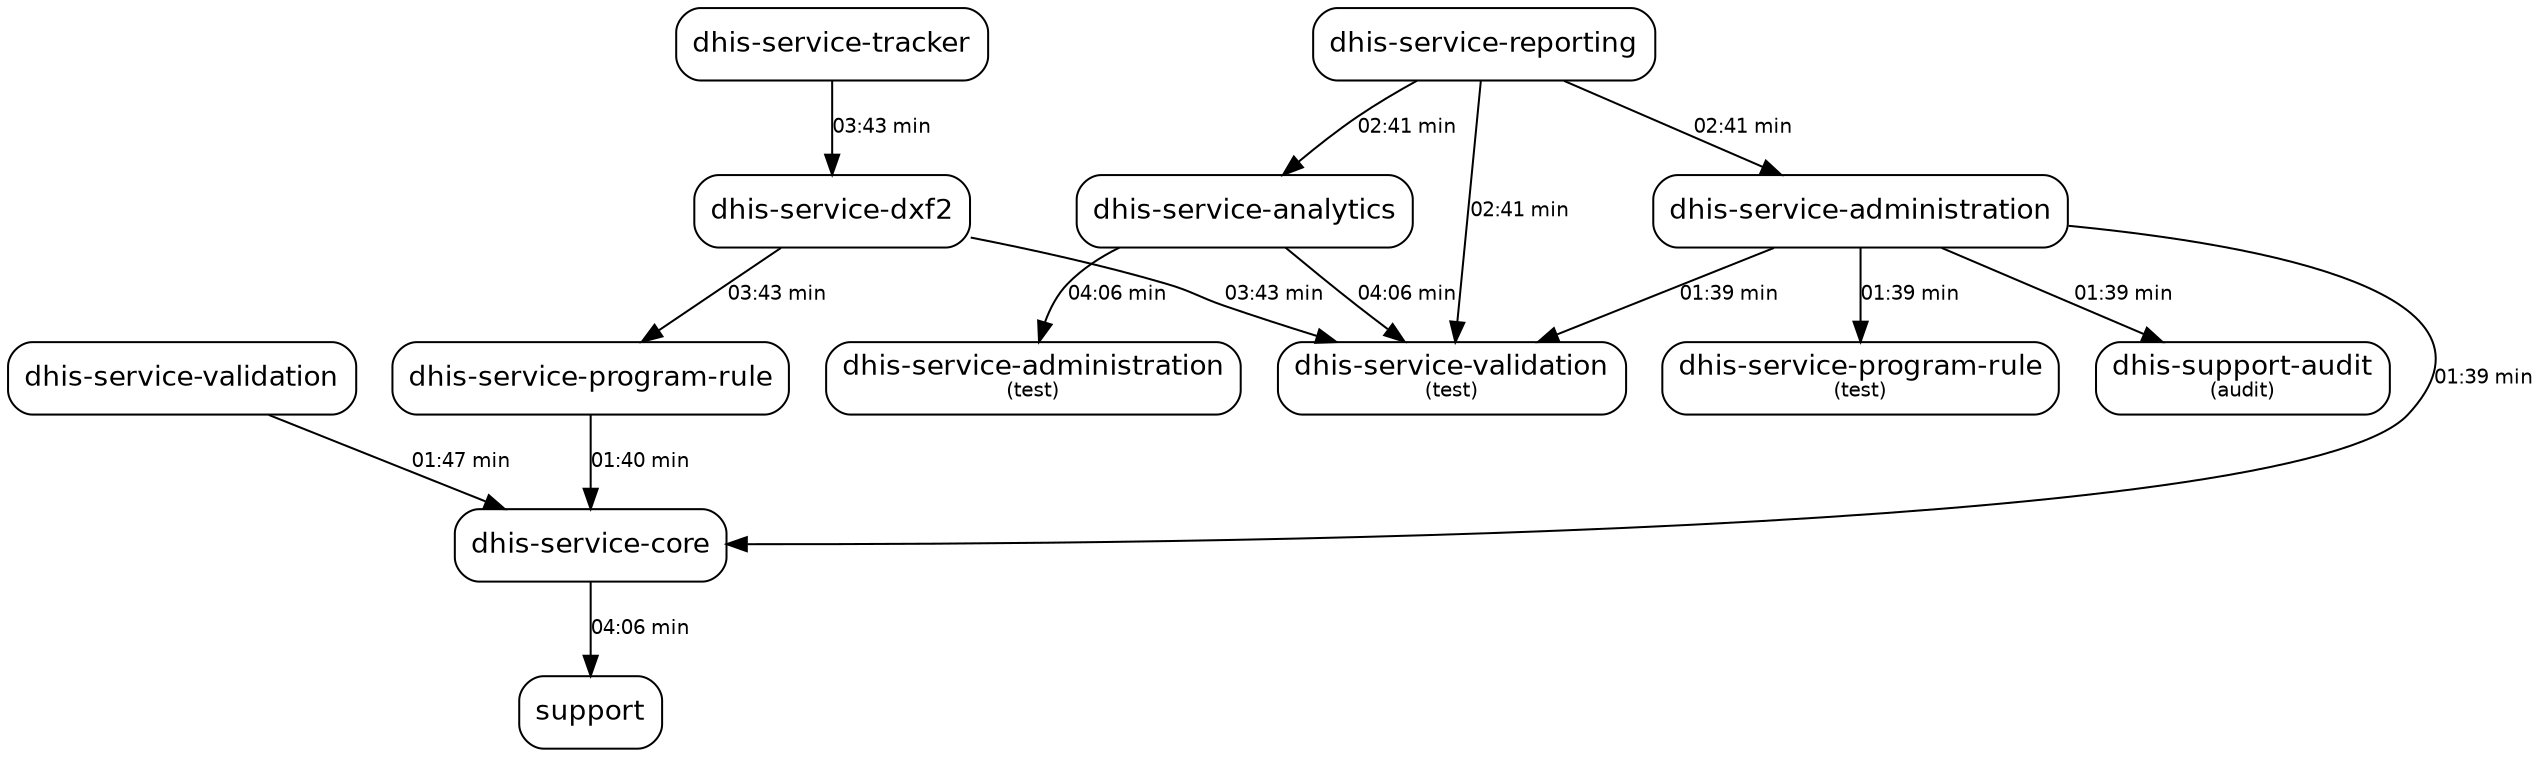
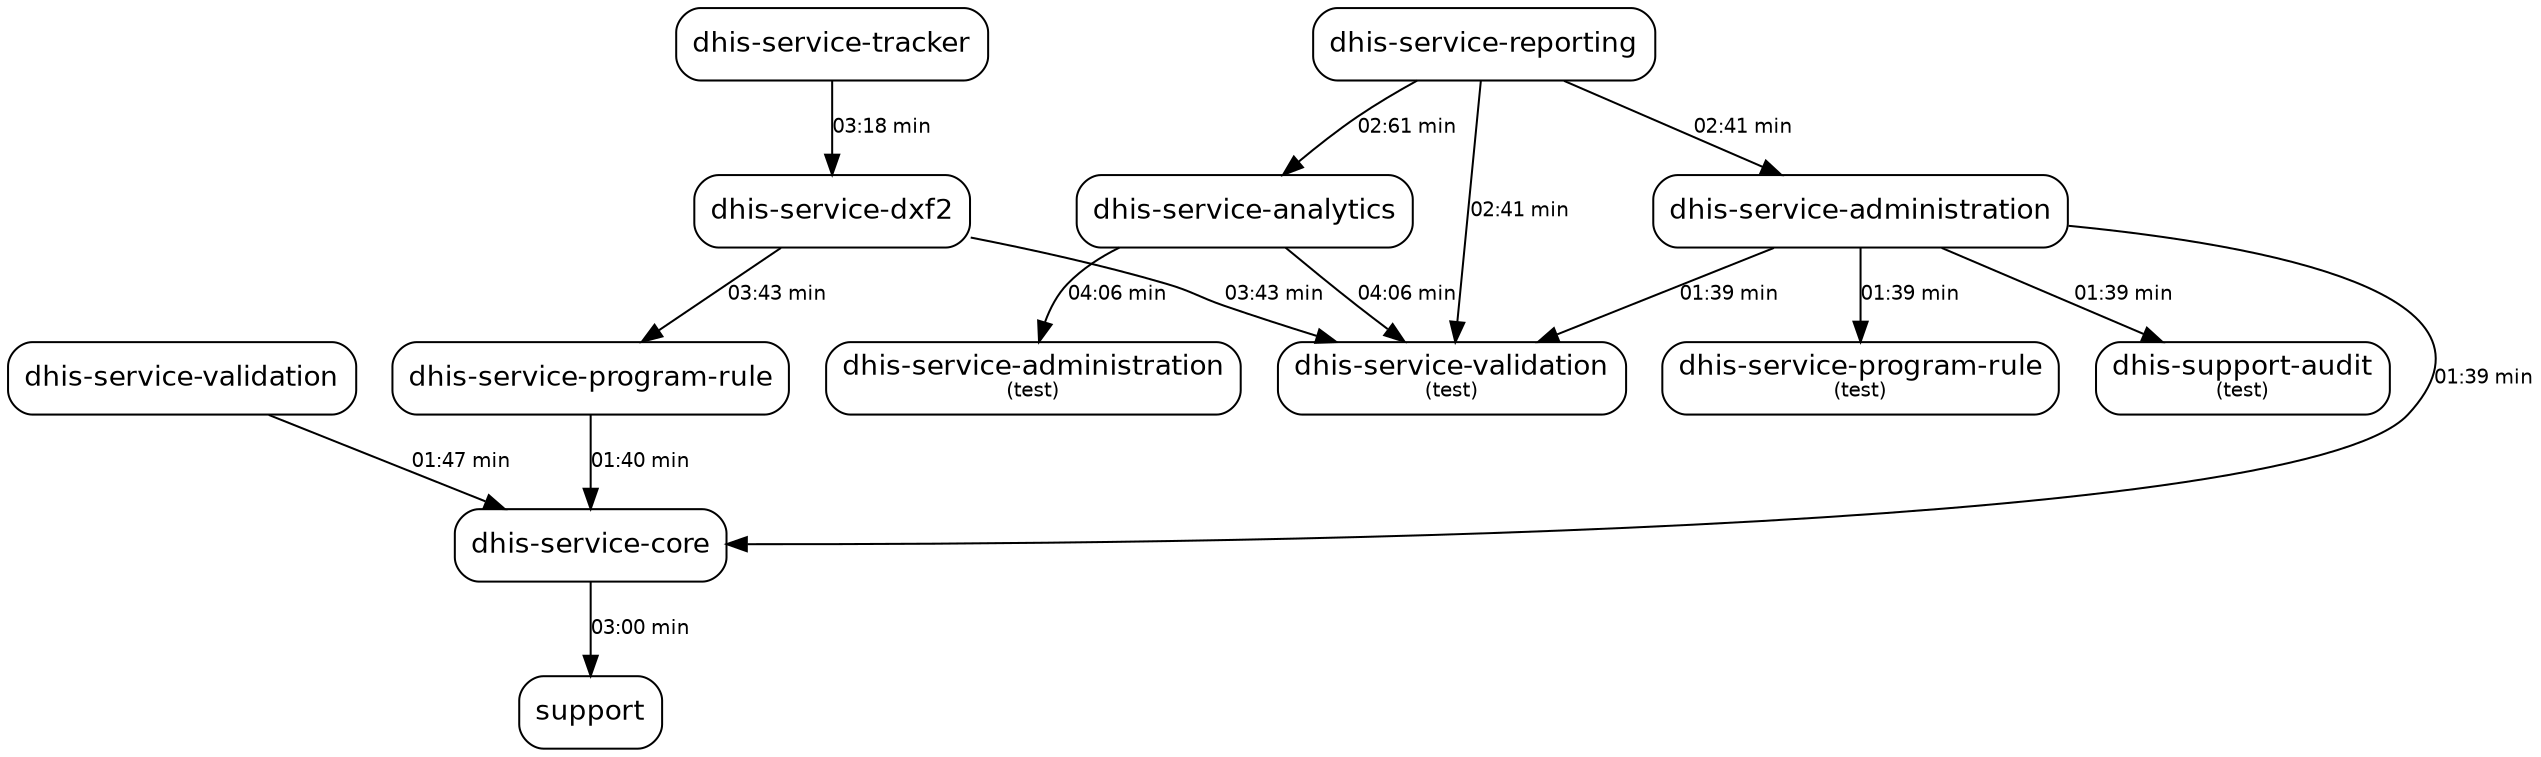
(881, 128) -> (881, 128)
(1407, 128) -> (1407, 128)
(2243, 390) -> (2243, 390)
(640, 629) -> (640, 629)
